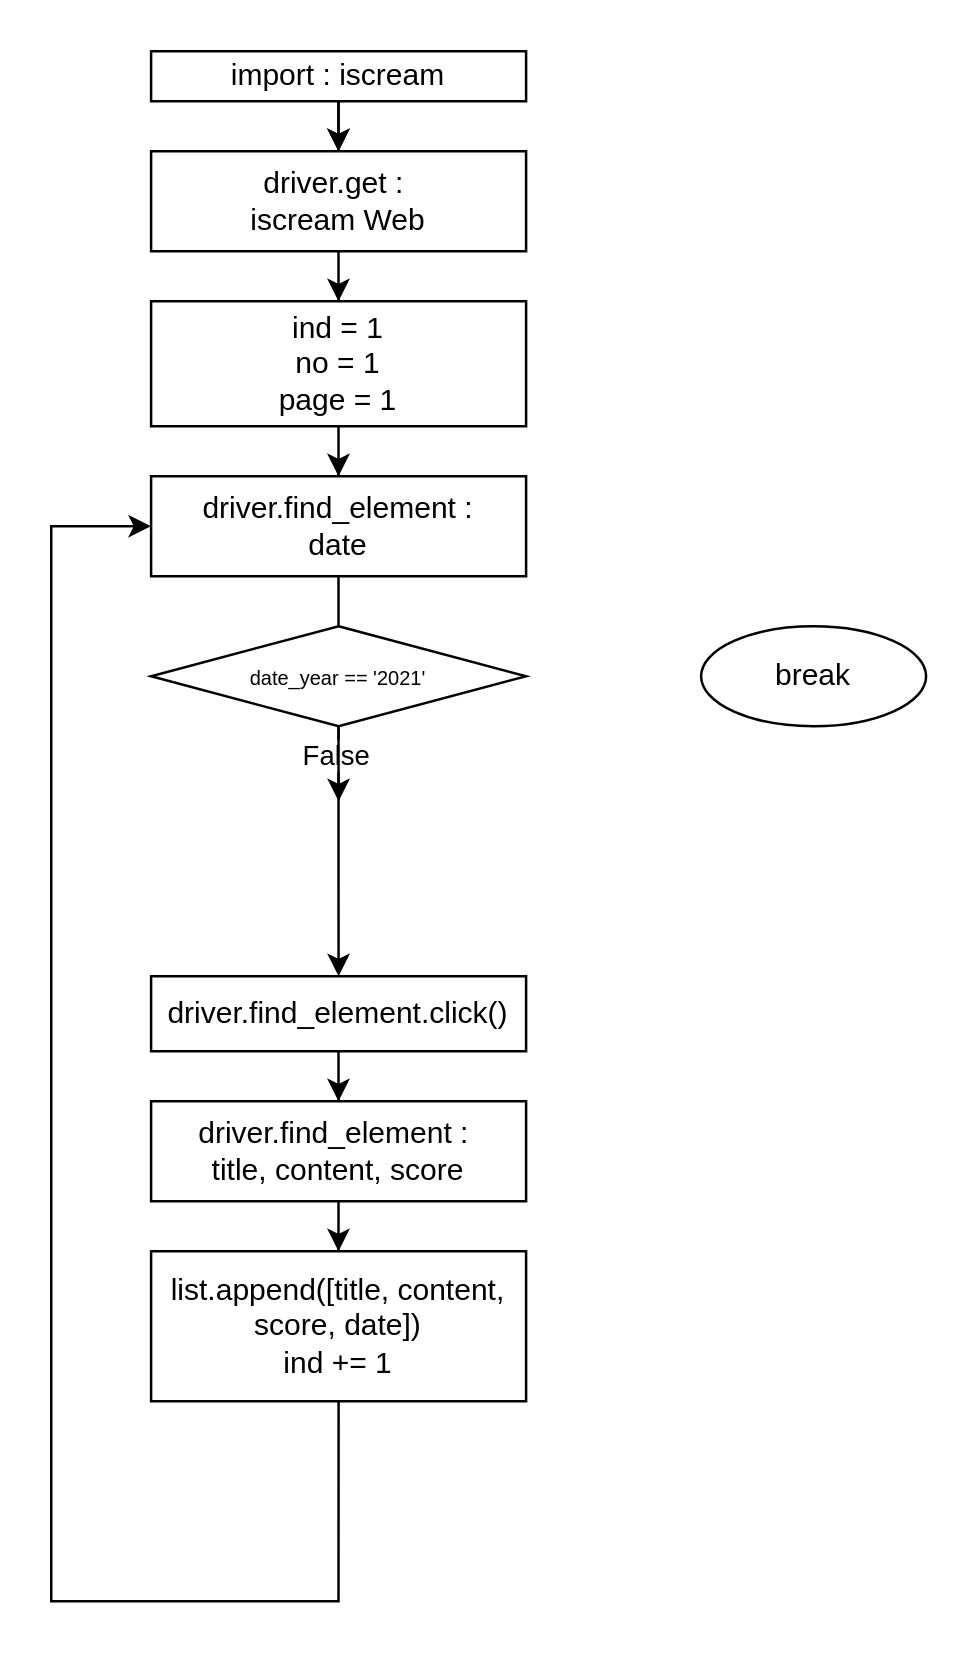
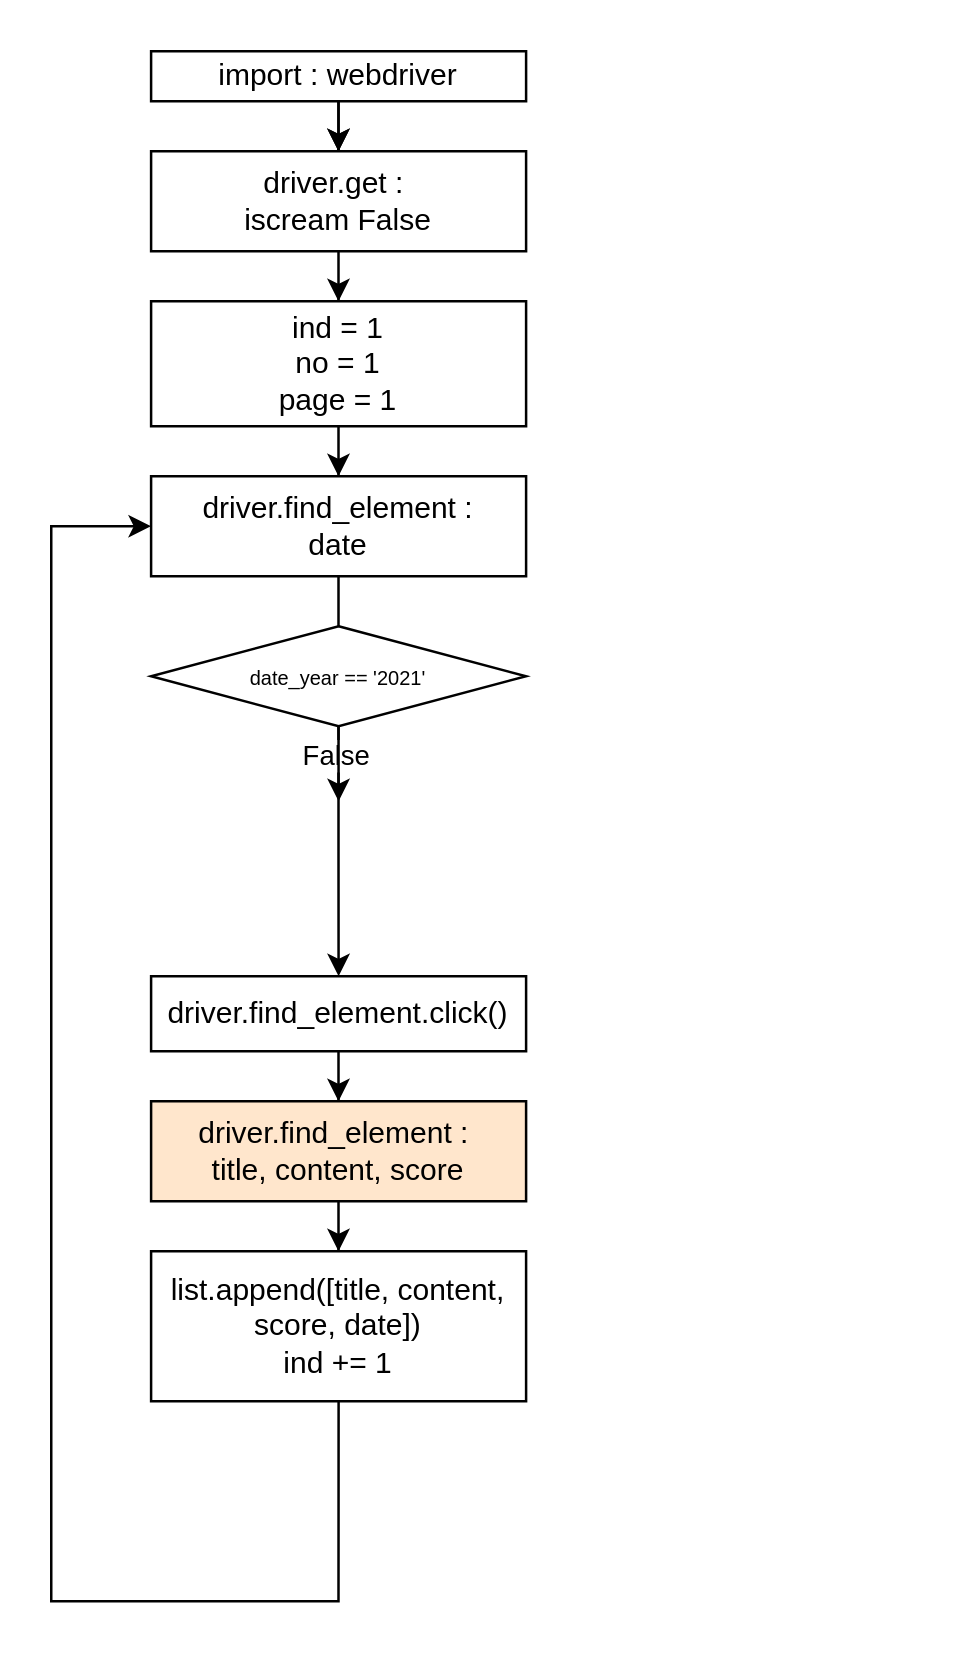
(339, 76) -> (339, 76)
(339, 201) -> (339, 201)
(814, 676) -> none
(339, 1151) -> (339, 1151)
